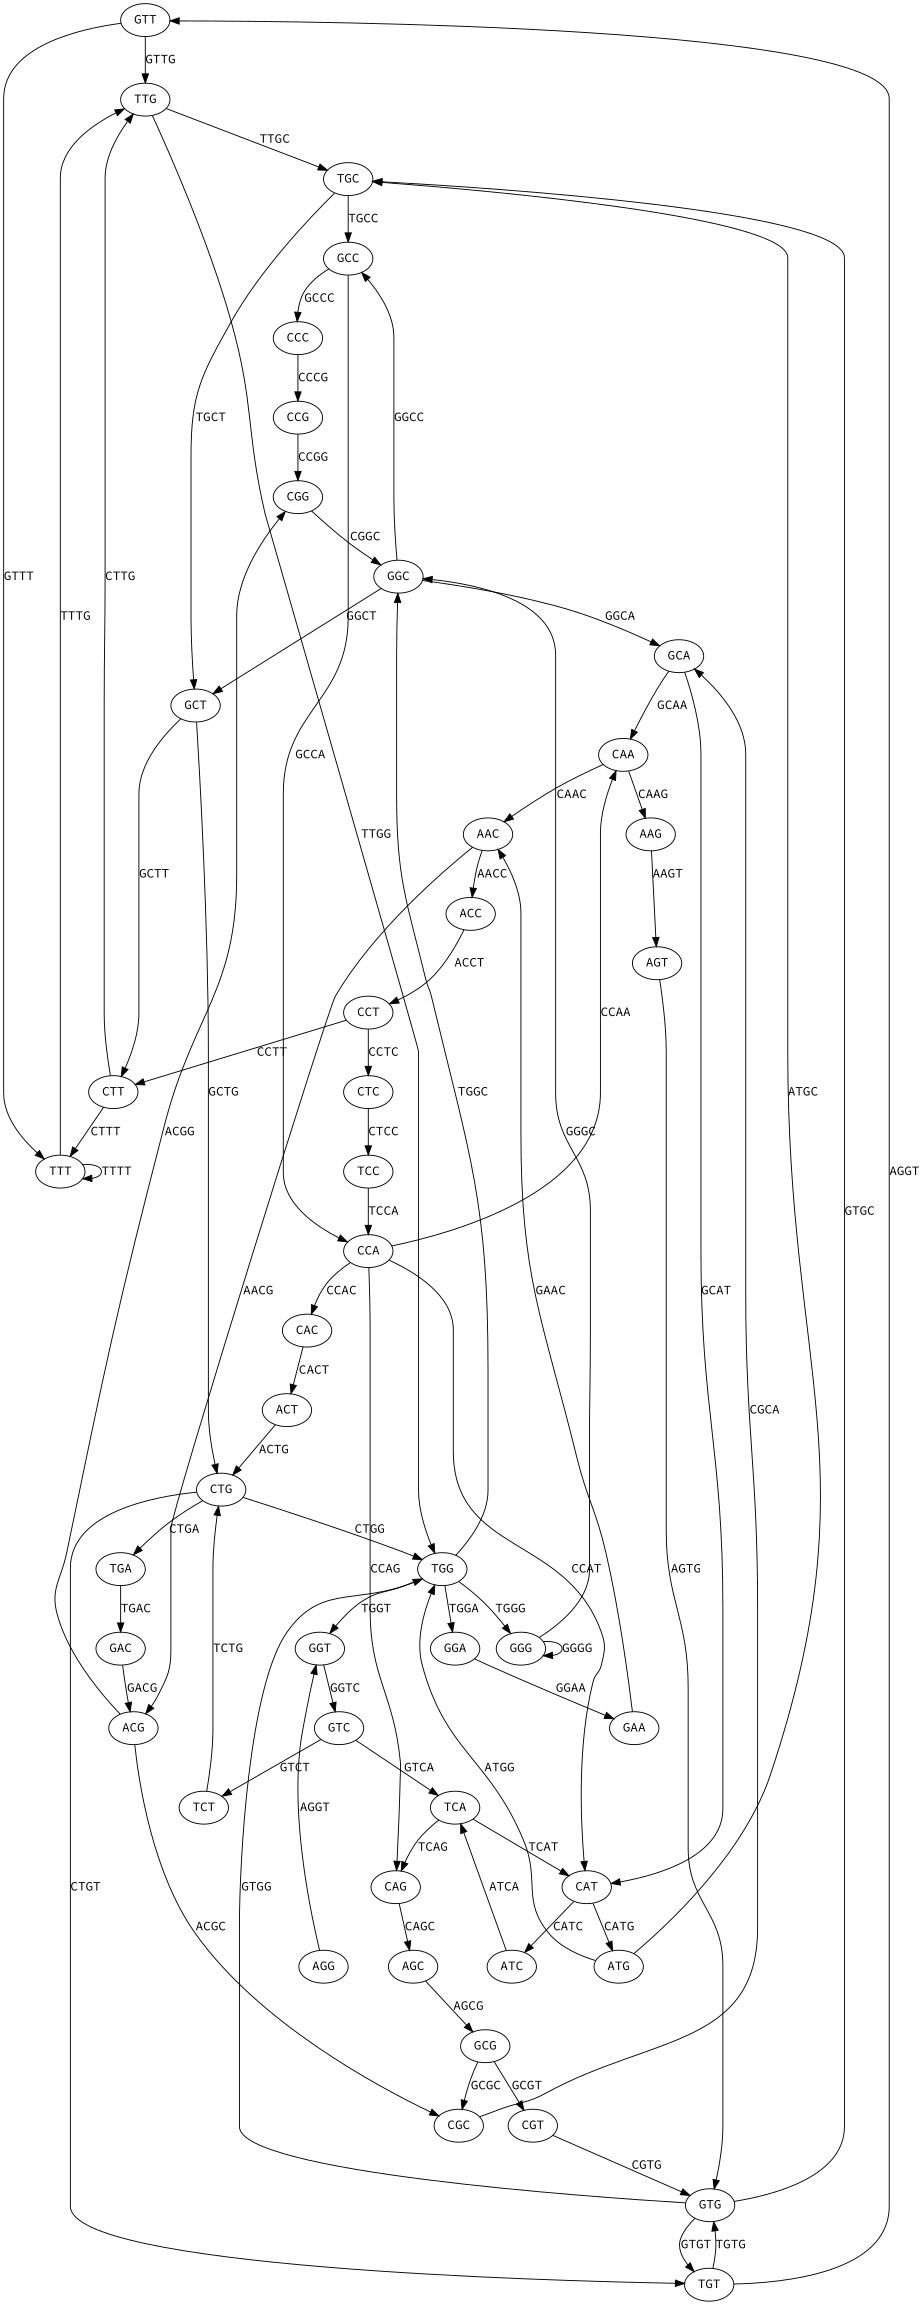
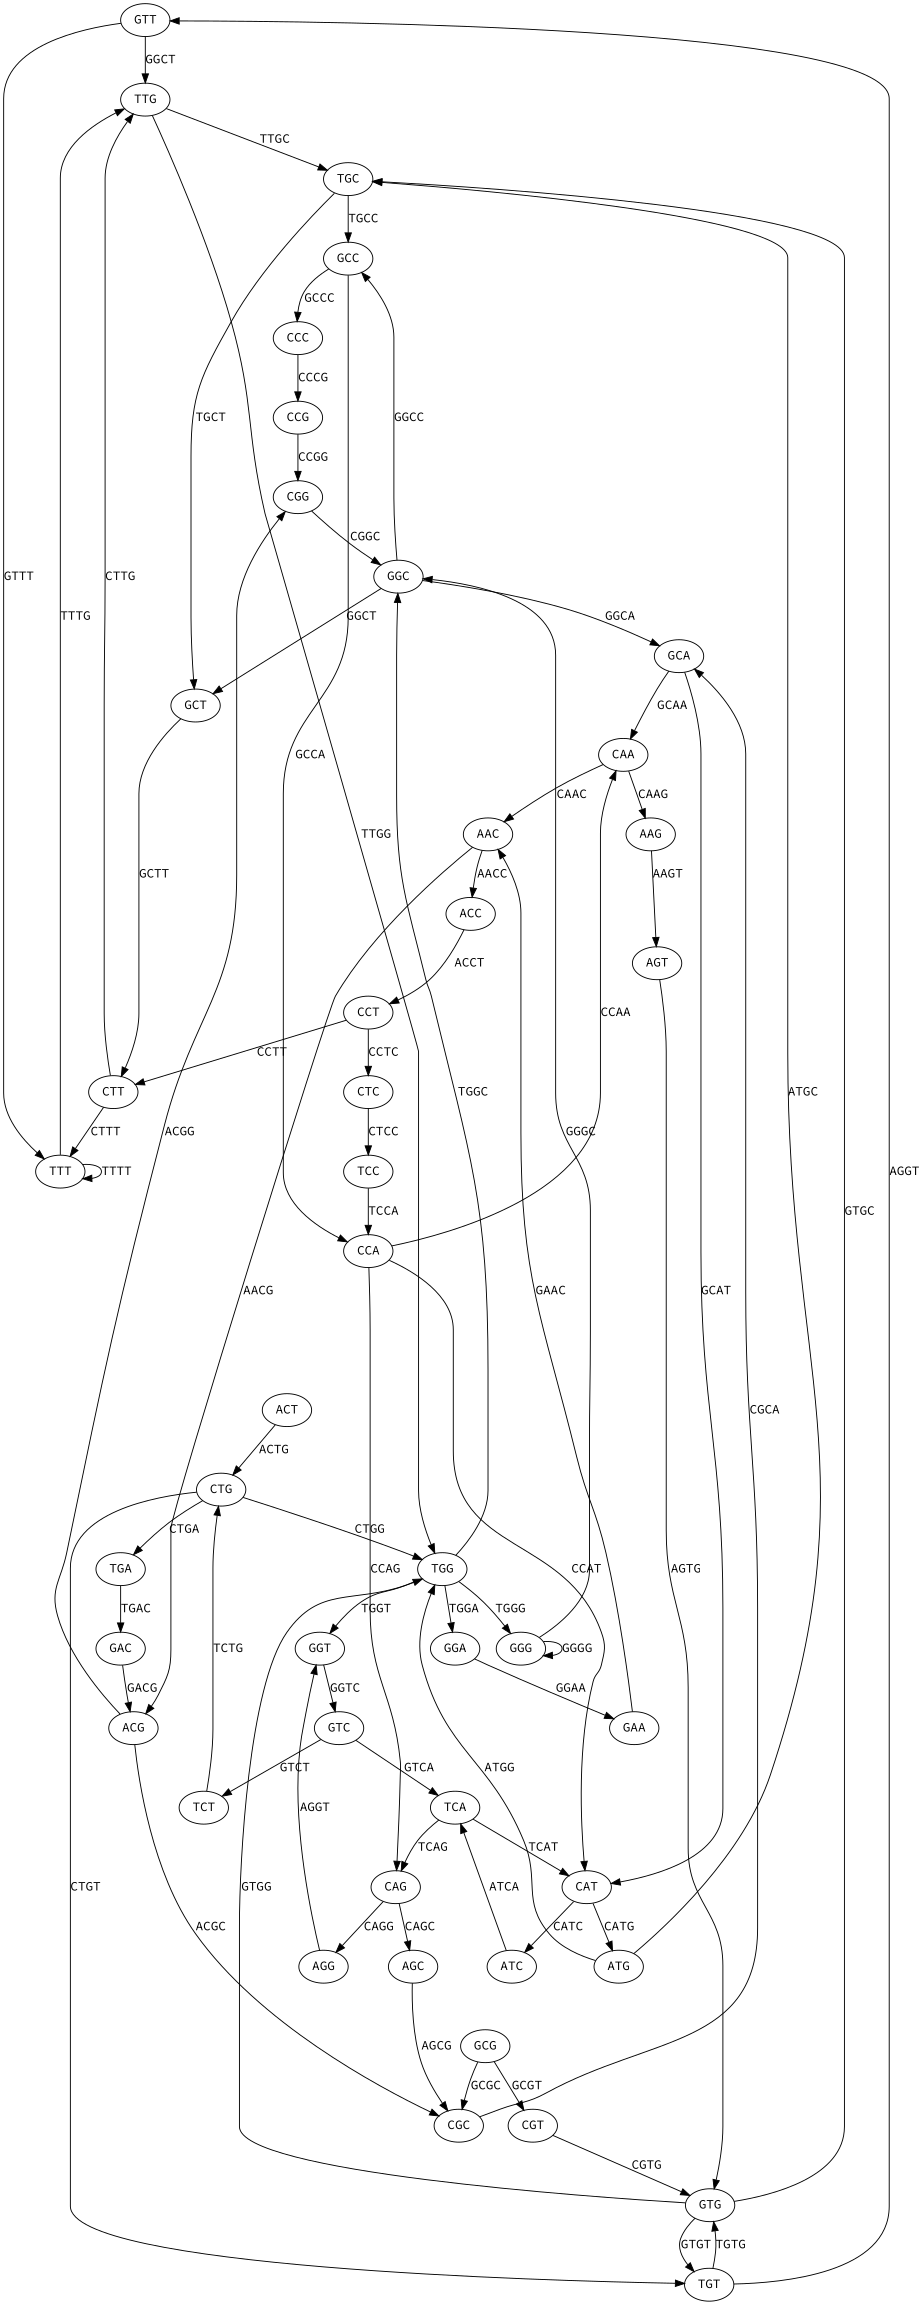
(161, 60) -> (161, 60)
(208, 1093) -> none
(307, 1331) -> none
none -> (363, 1924)
(446, 2003) -> (417, 2046)
